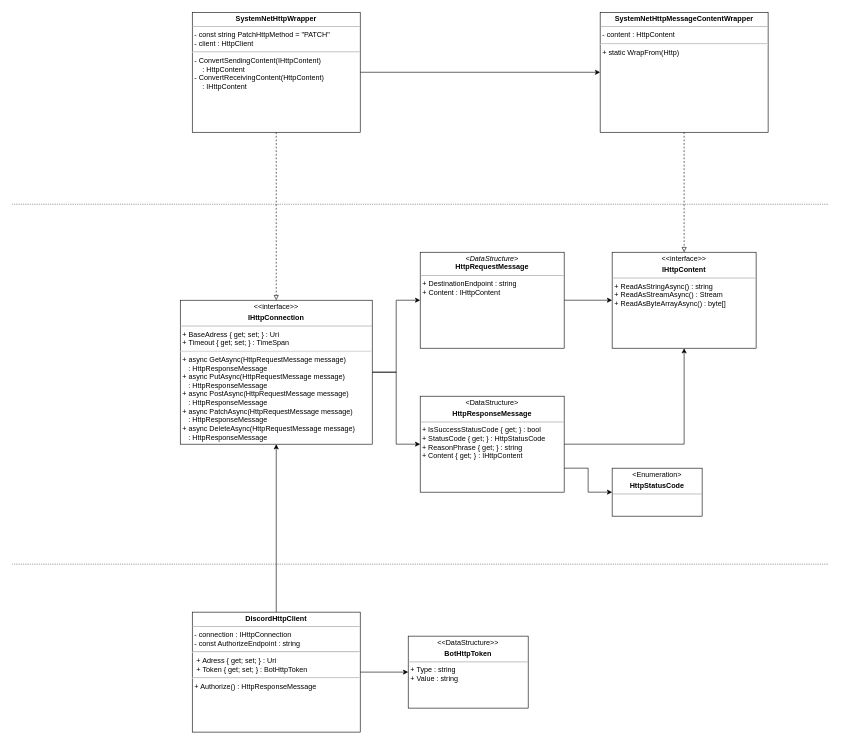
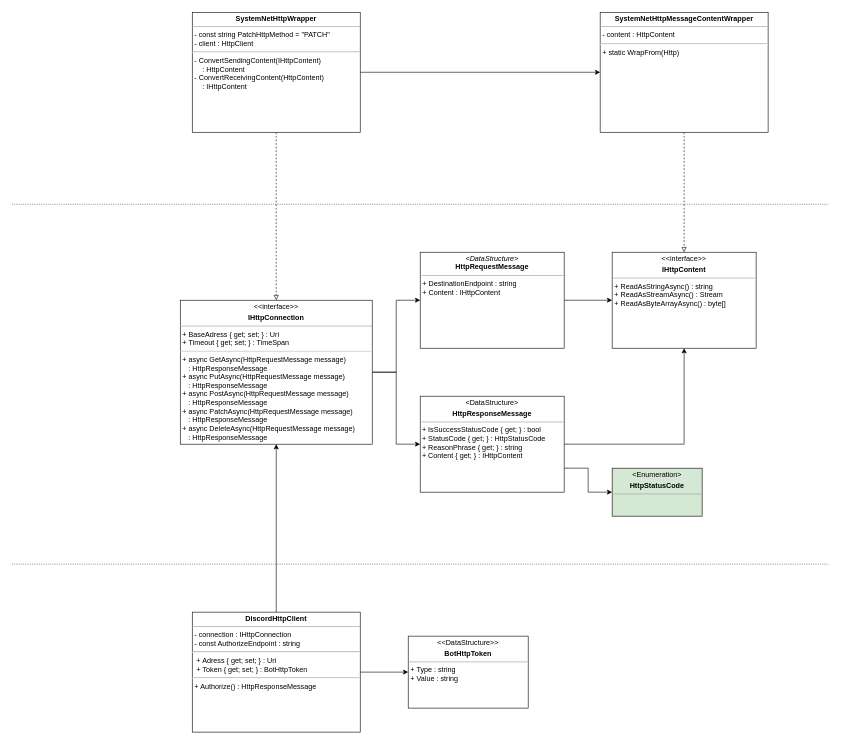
(657, 492) -> (657, 492)
